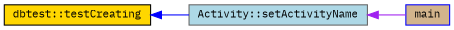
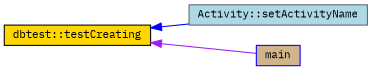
(392, 15) -> (209, 49)
